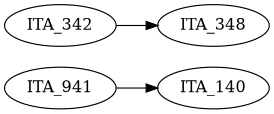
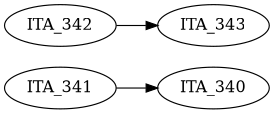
(213, 25) -> (213, 25)
(60, 88) -> (60, 88)
(213, 88) -> (213, 88)
